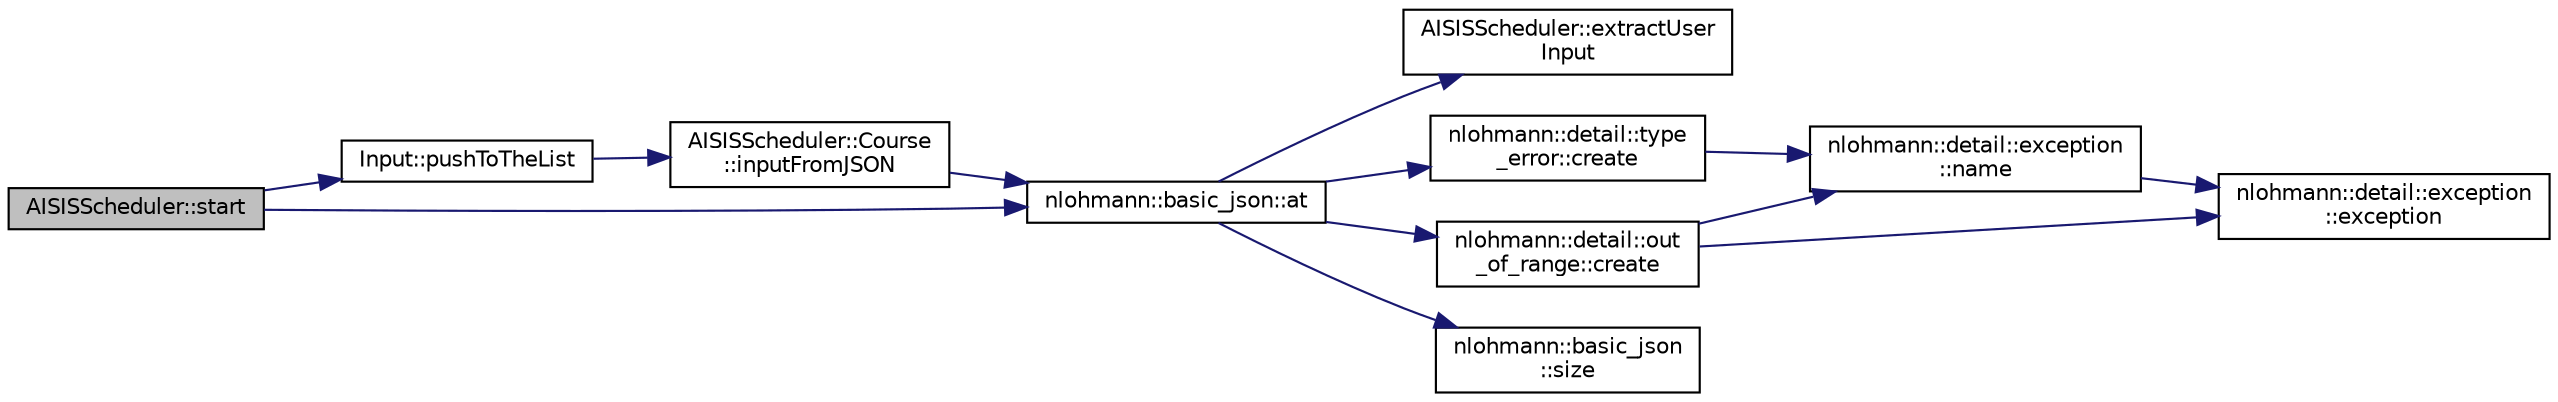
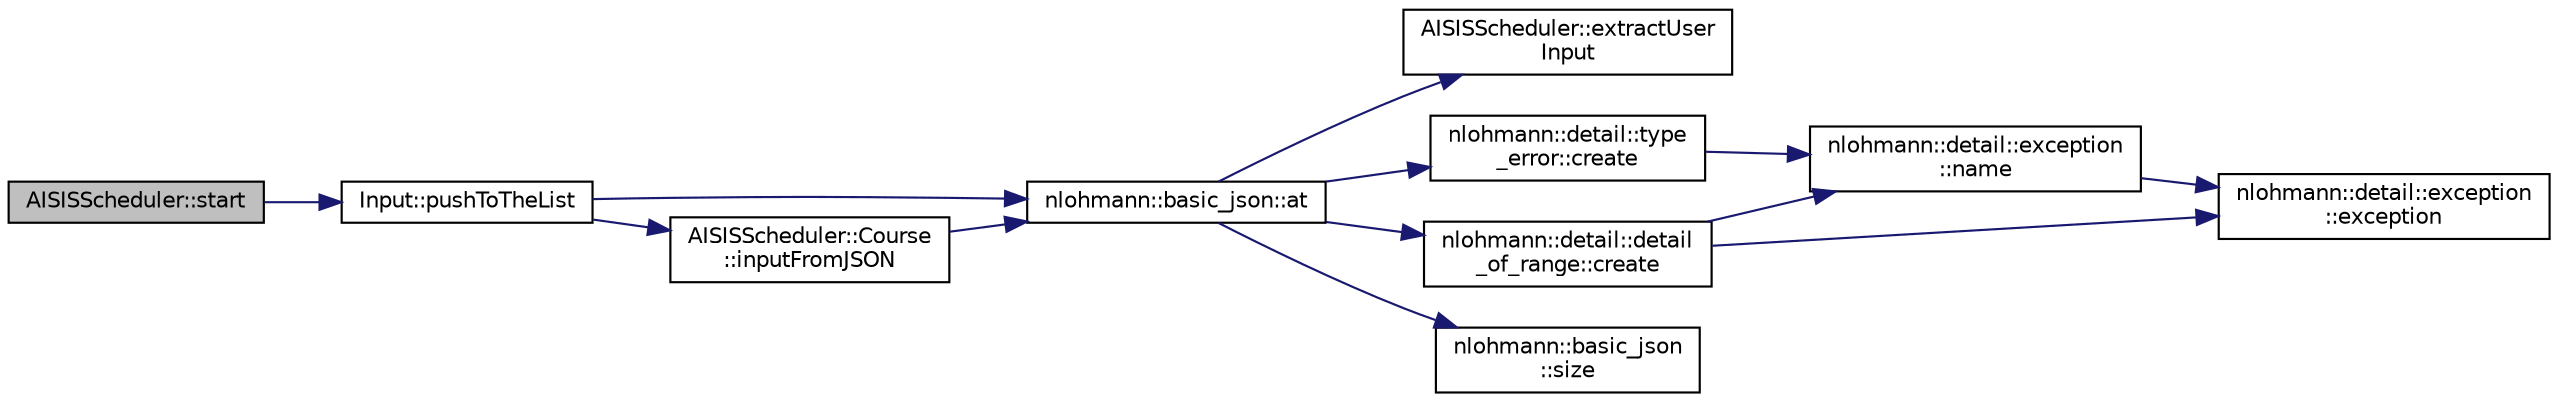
(634, 211) -> (799, 197)
(1568, 254) -> (1568, 254)
